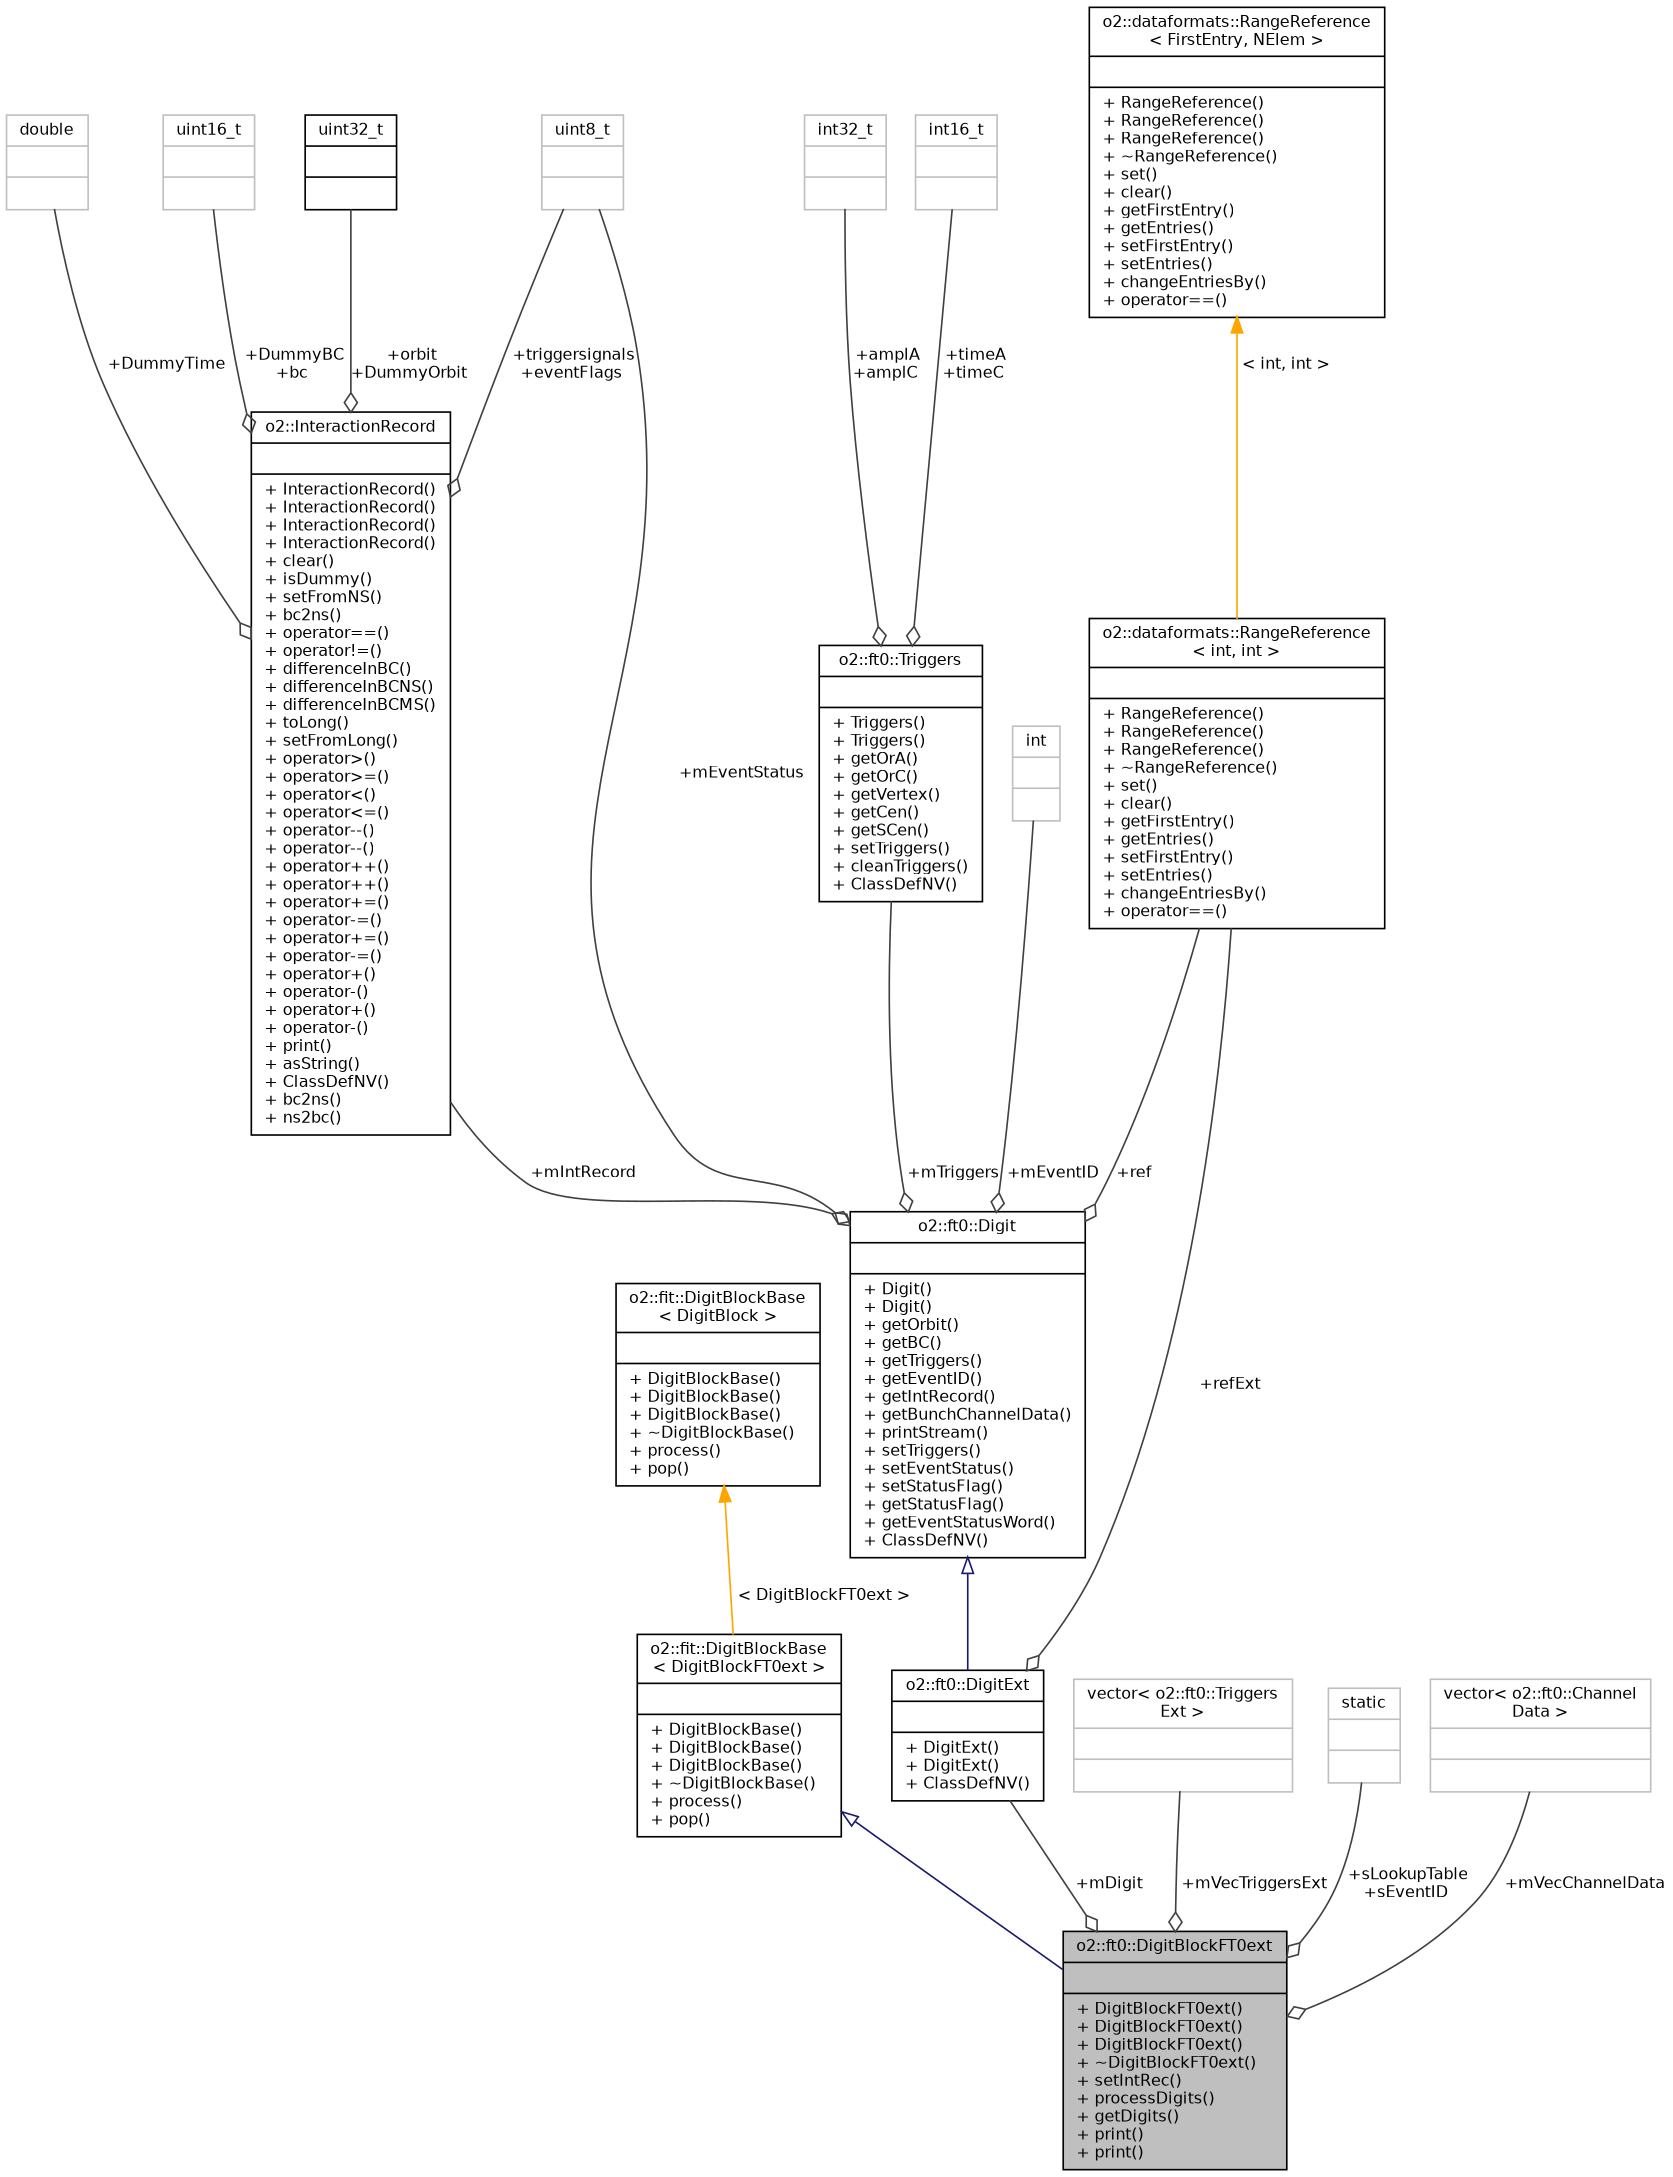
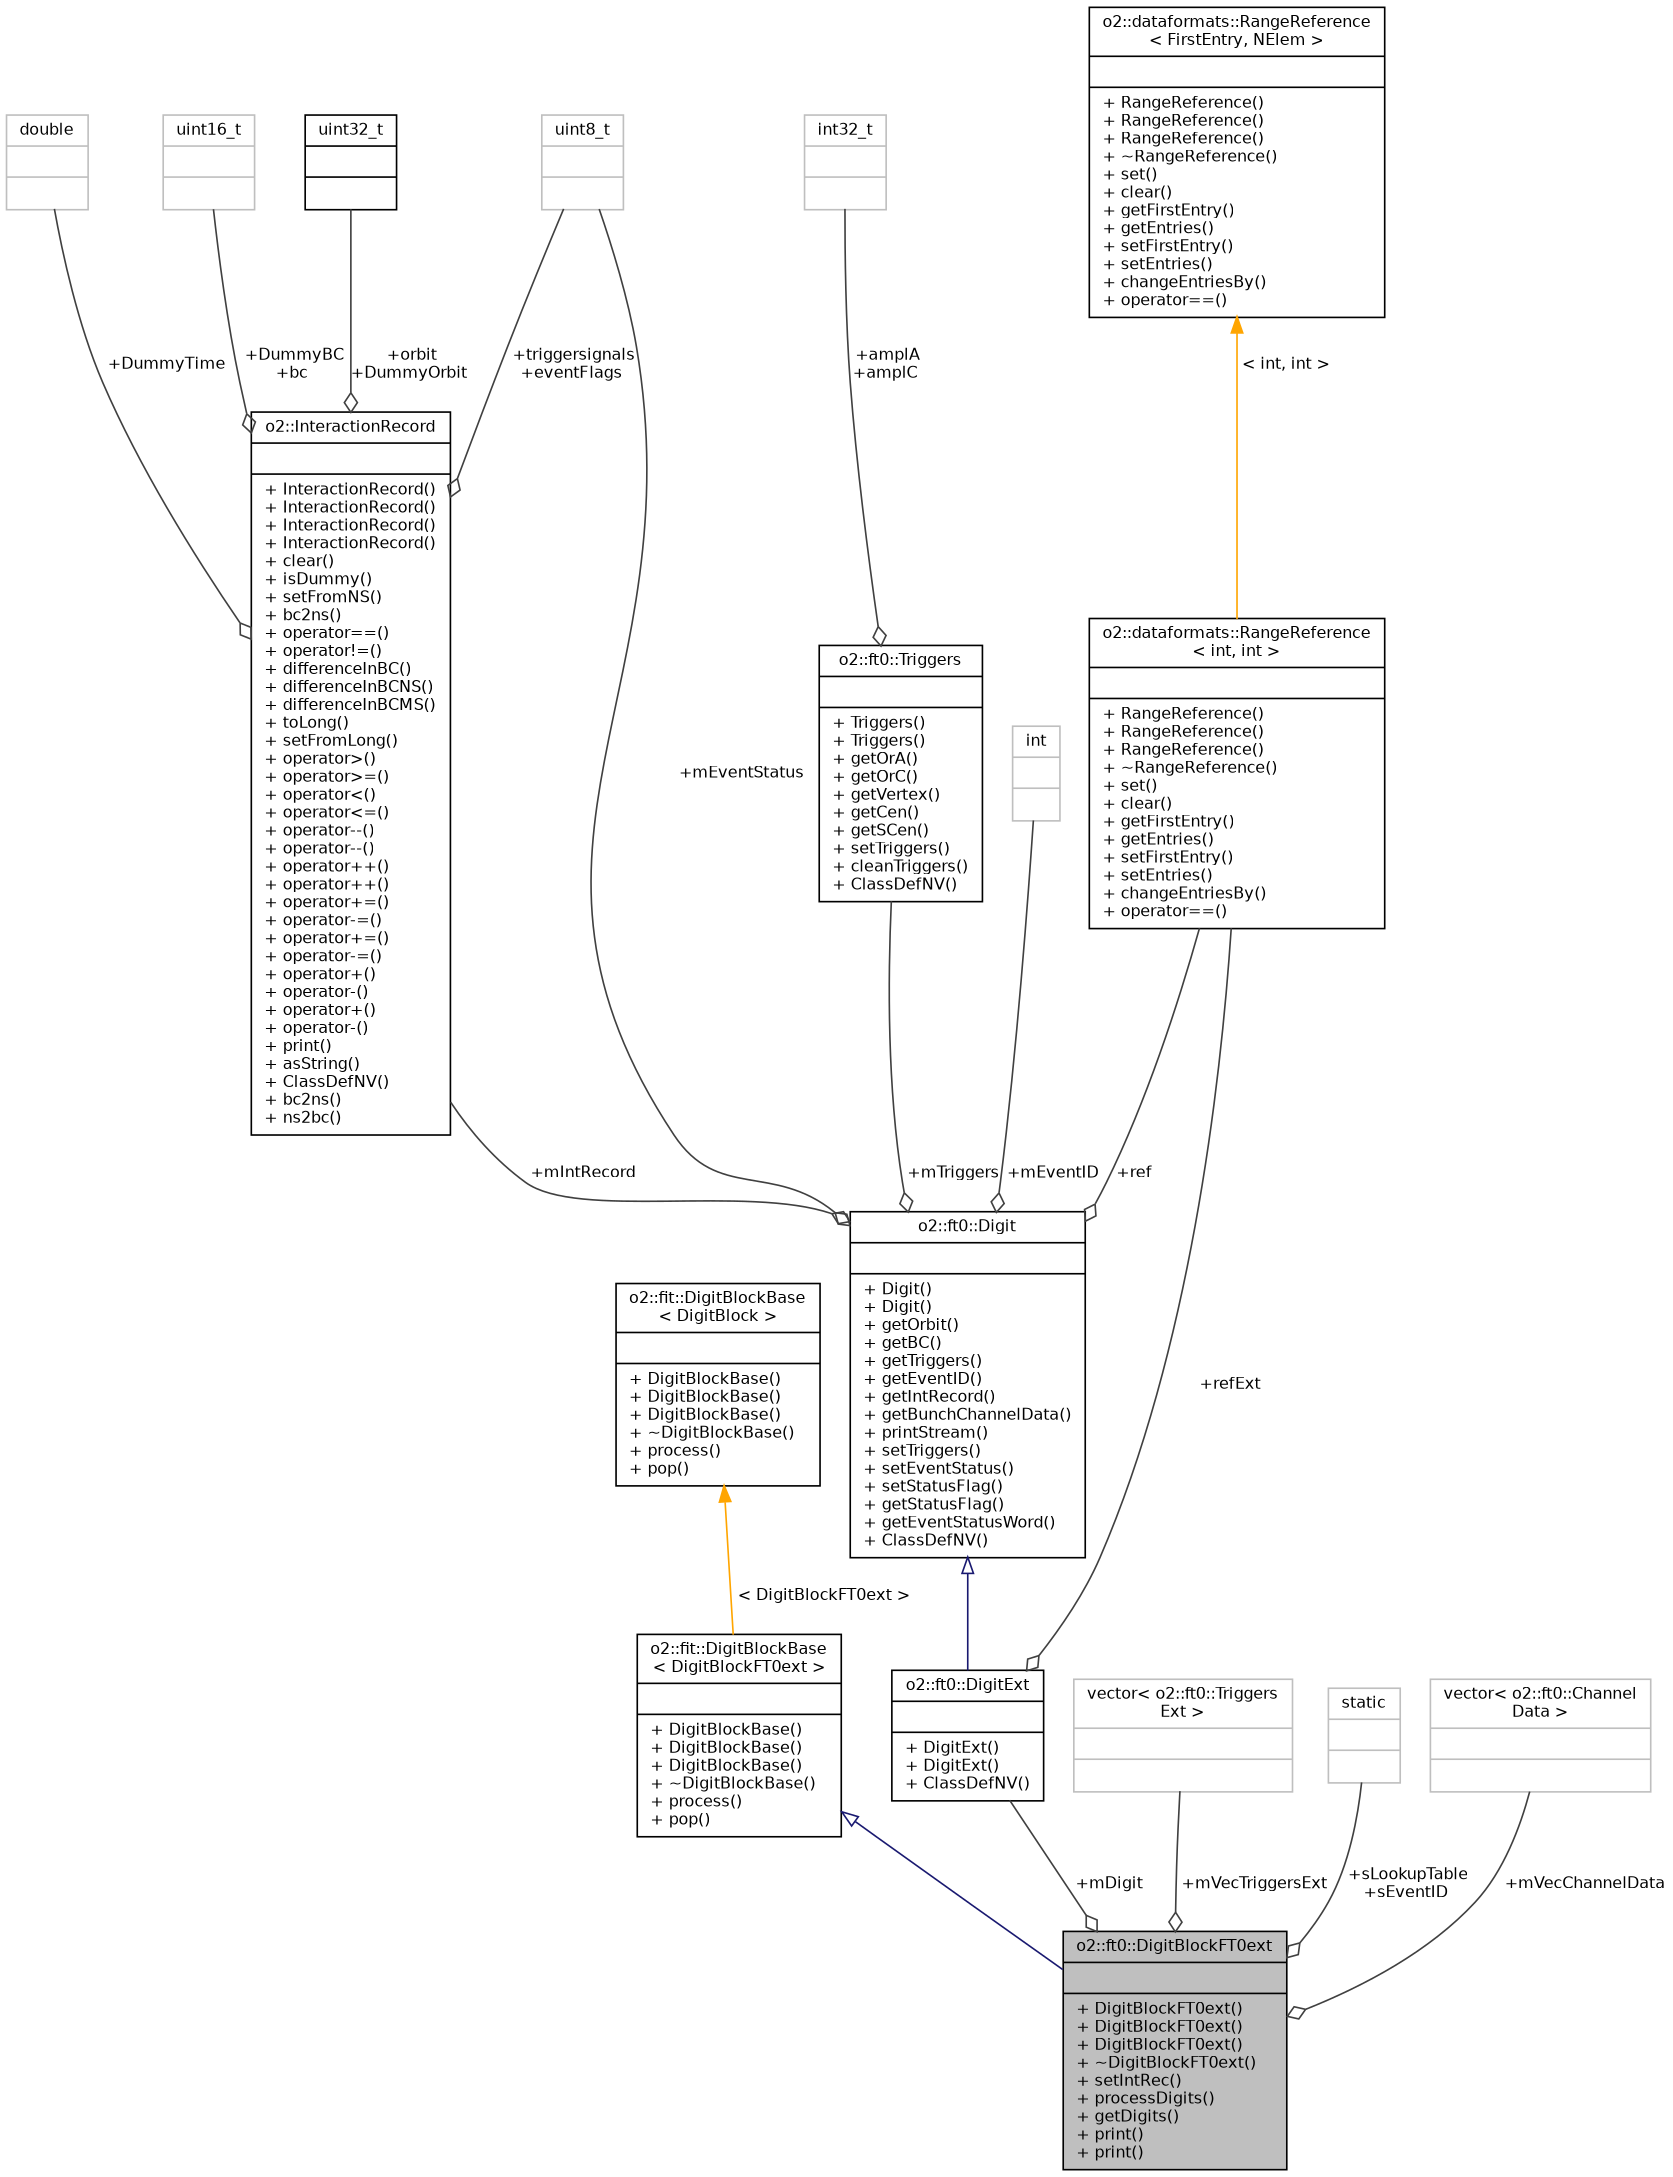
(956, 162) -> none
